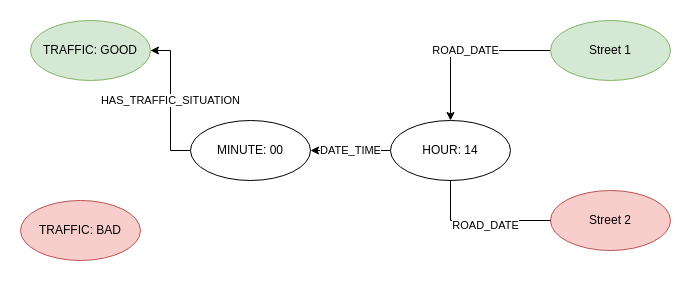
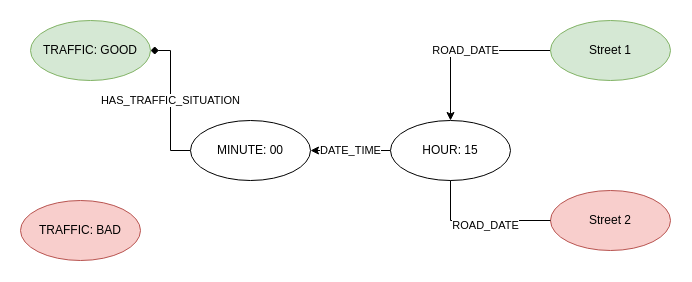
(158, 51) -> (159, 51)
(451, 151) -> (451, 151)
